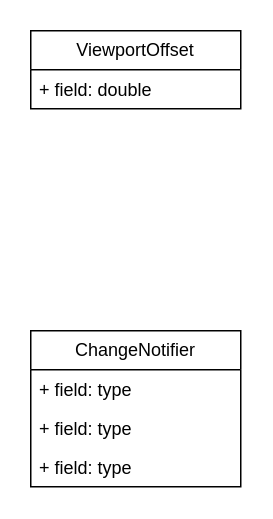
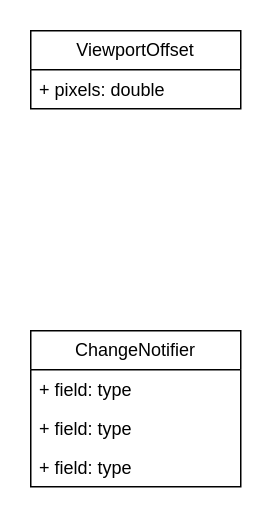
(104, 91) -> (109, 91)
